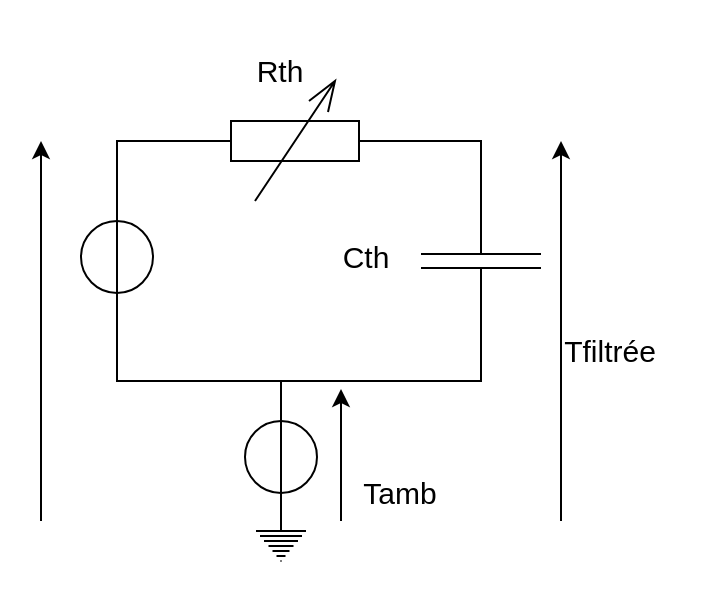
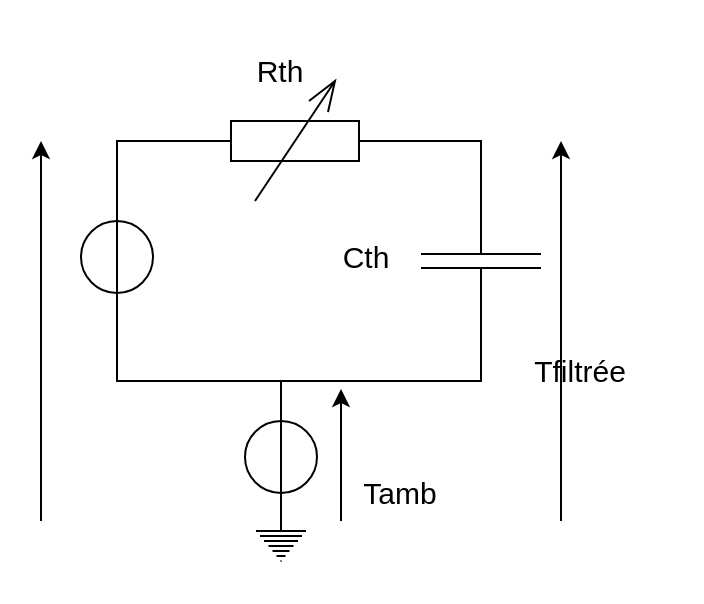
(611, 351) -> (581, 371)
